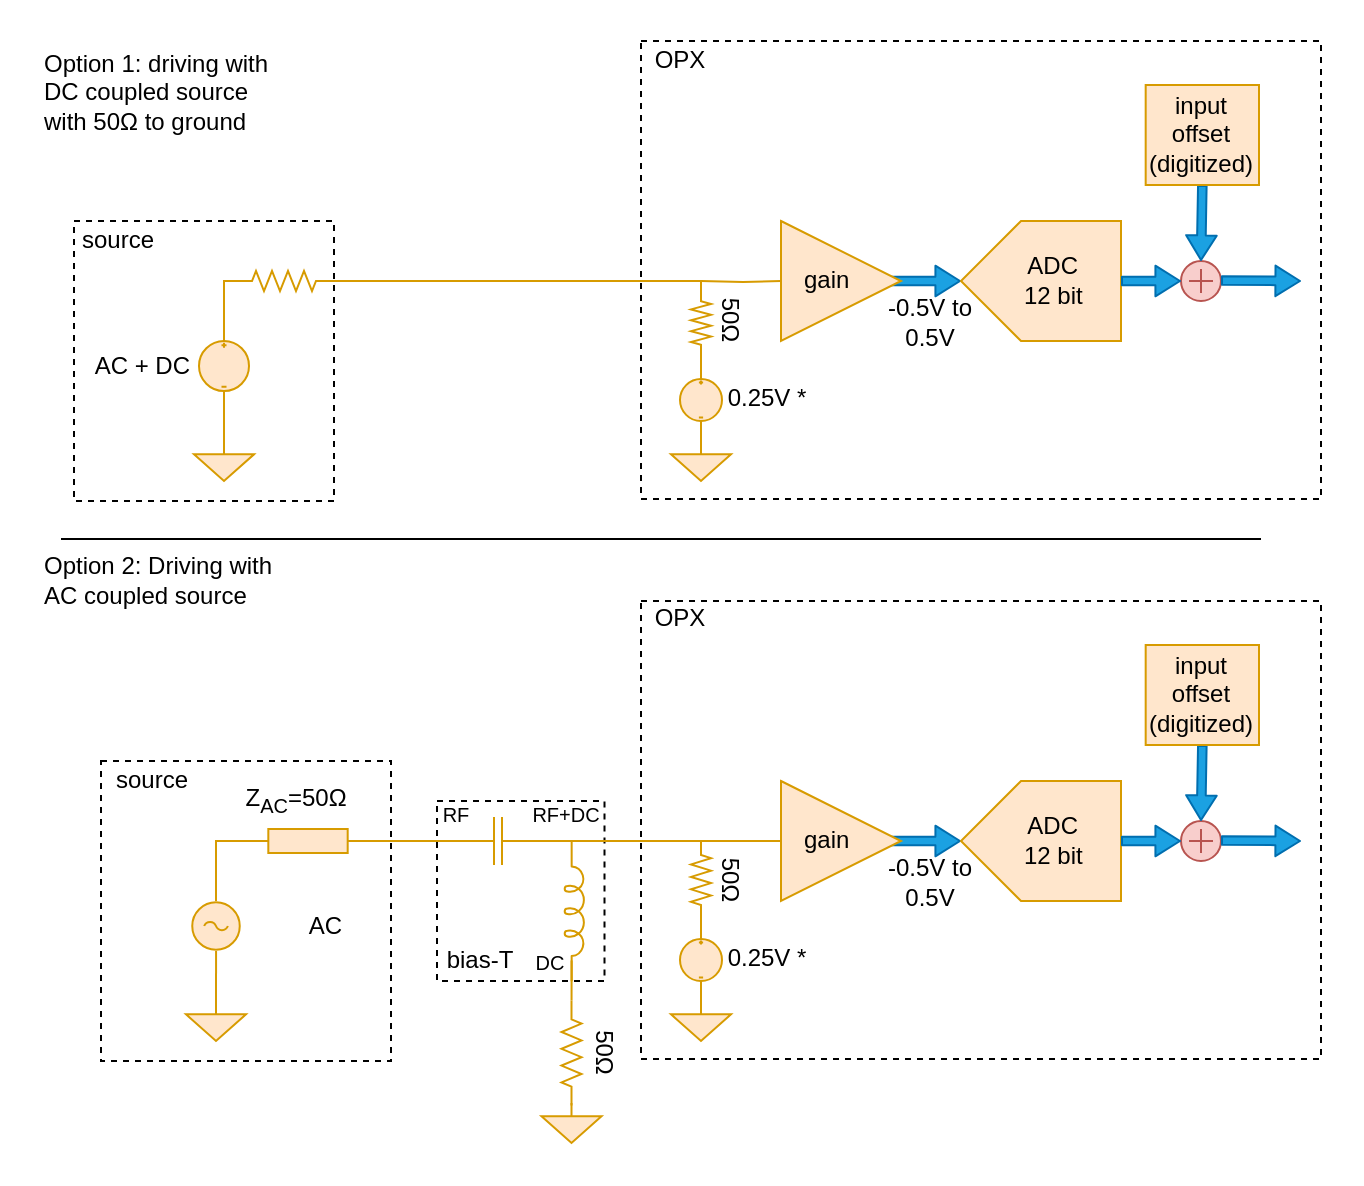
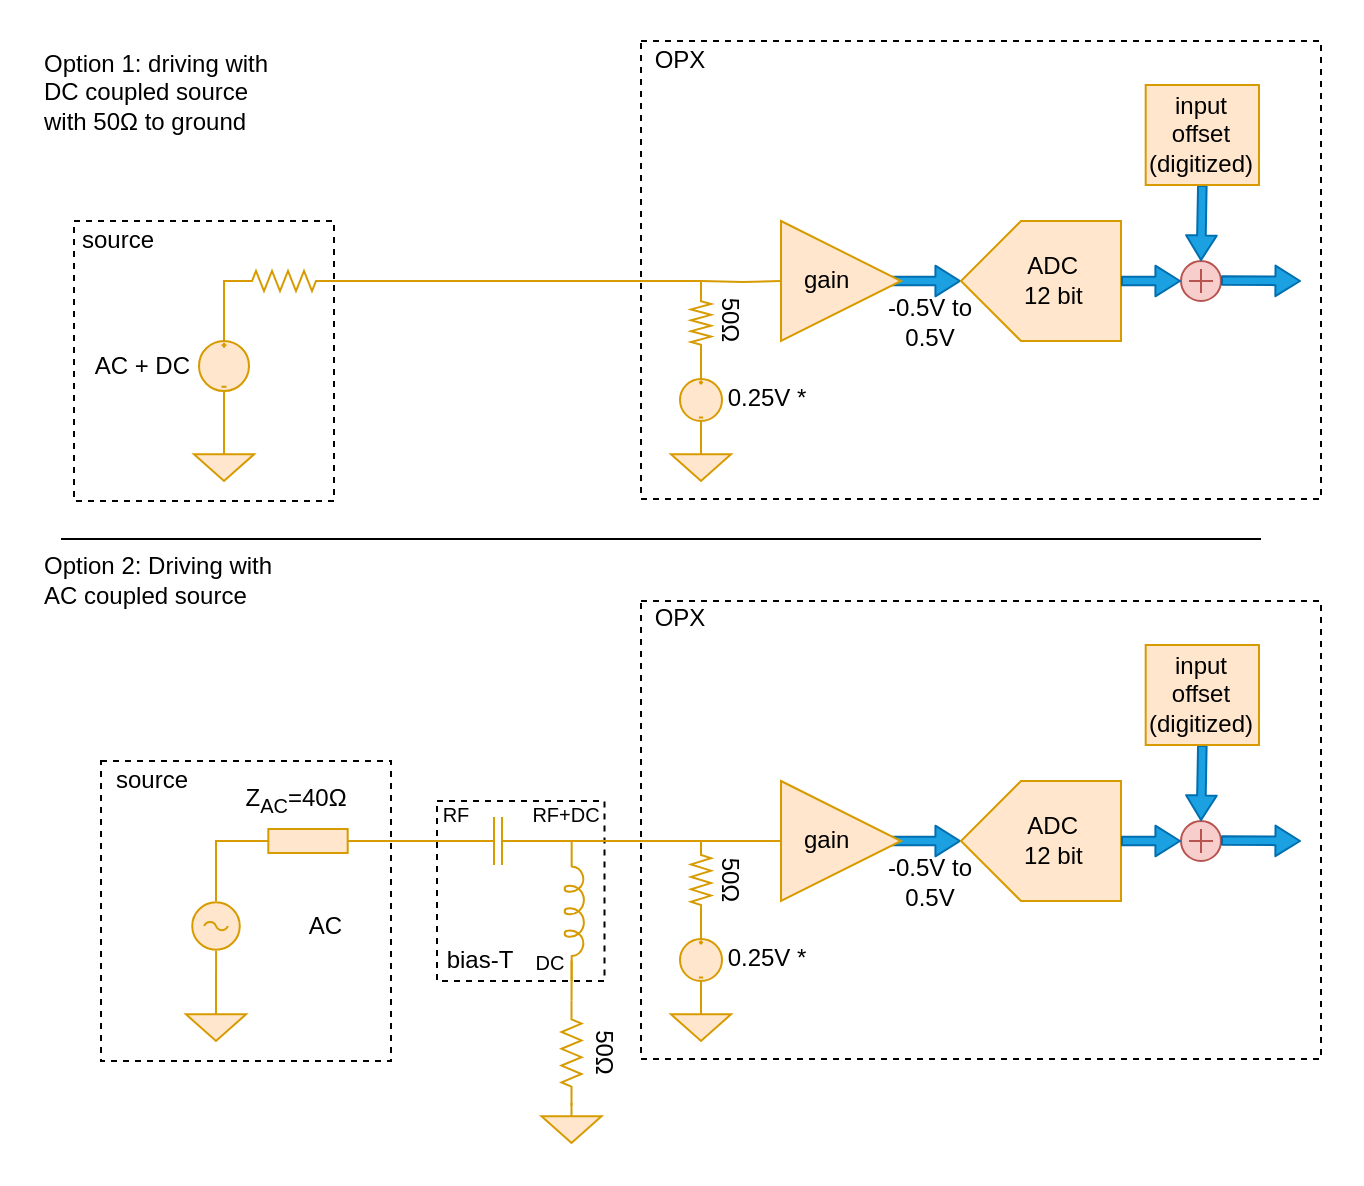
(297, 801) -> (297, 801)
